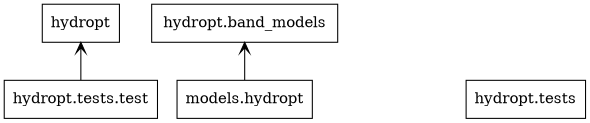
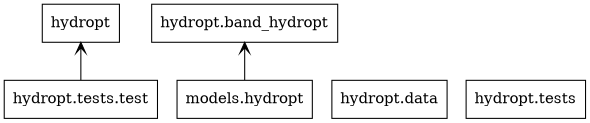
(245, 23) -> (245, 23)
none -> (389, 99)
